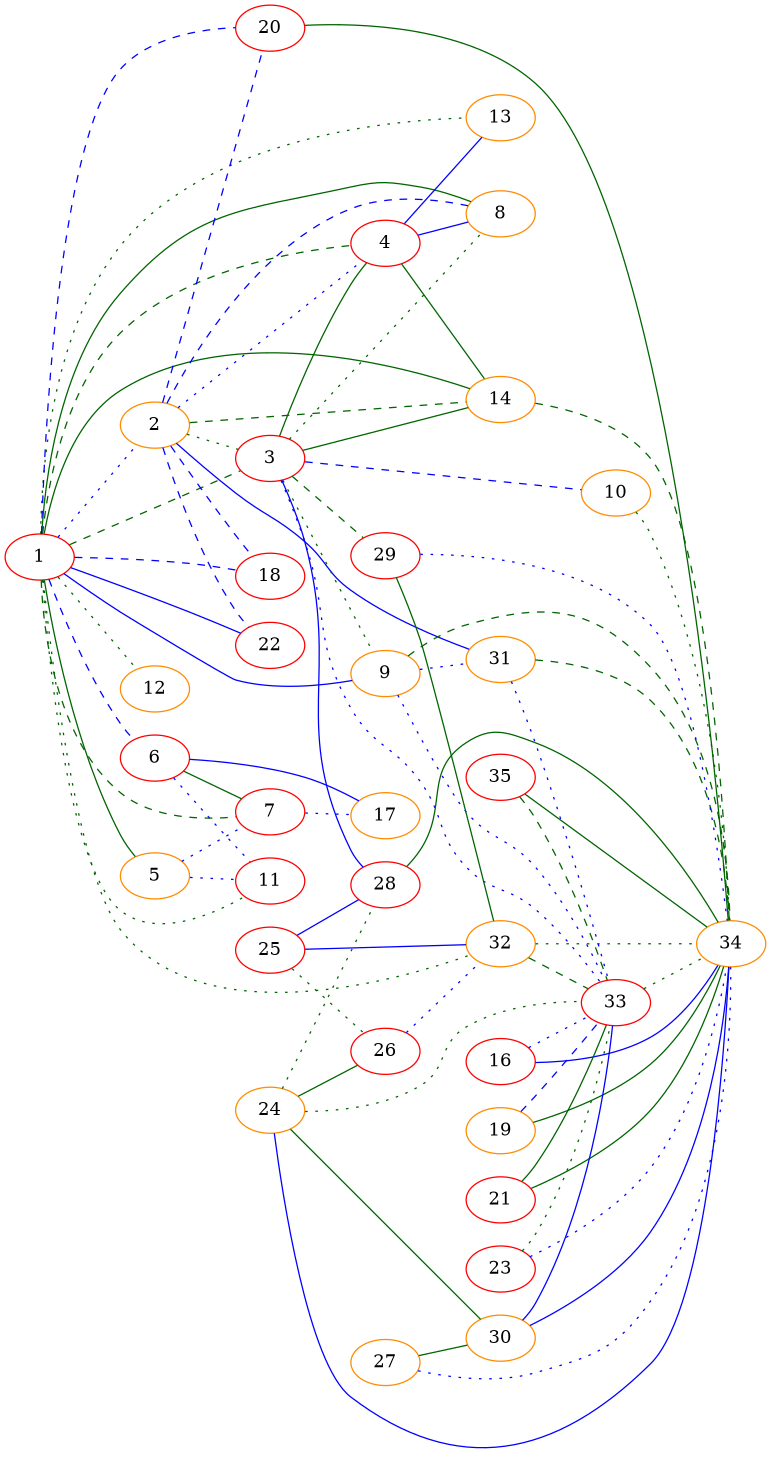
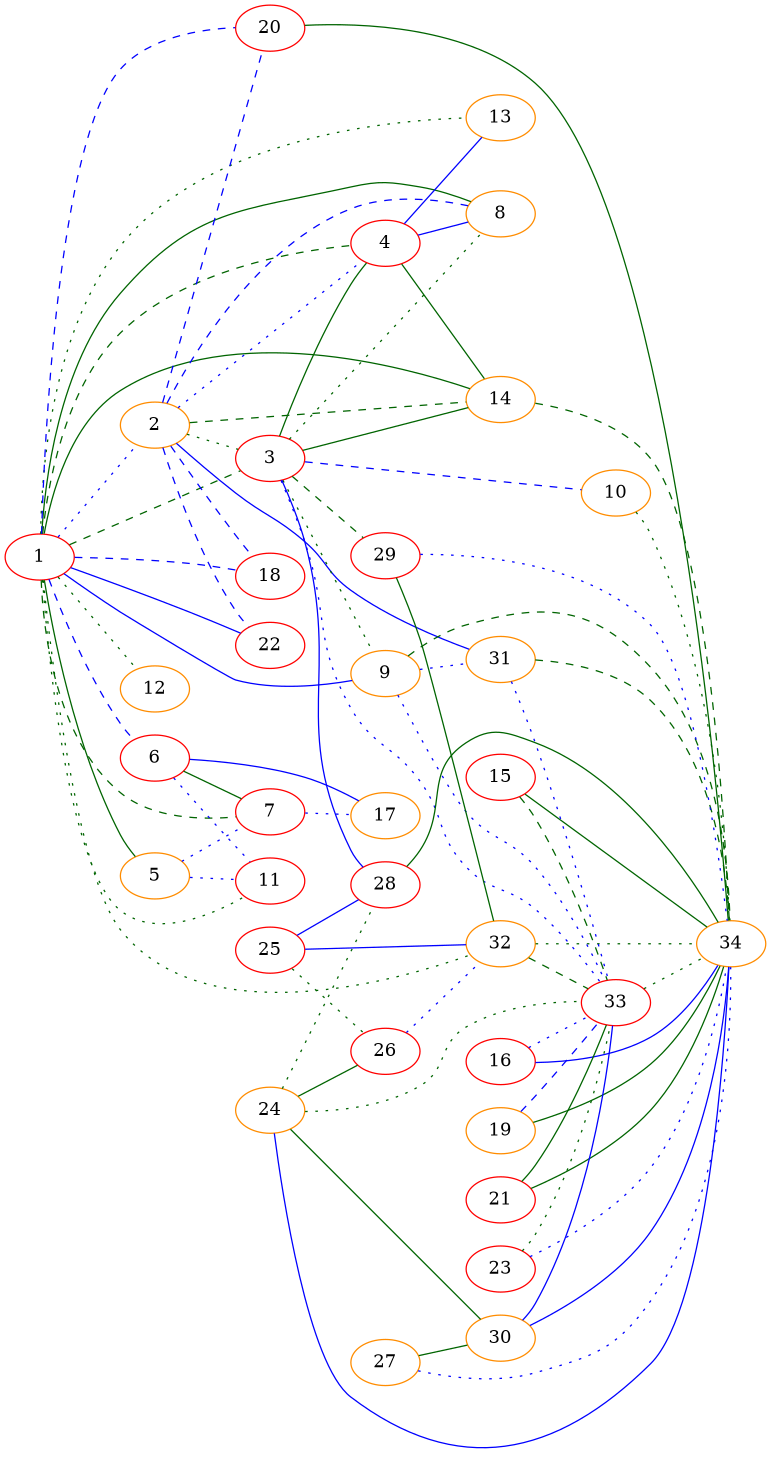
(501, 777) -> (501, 777)
